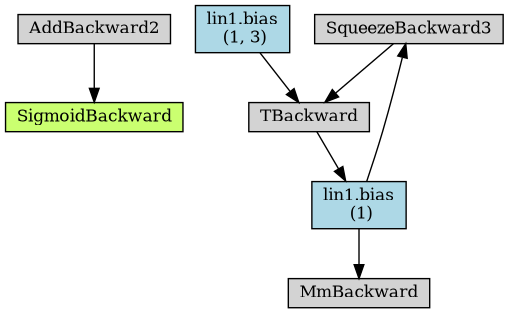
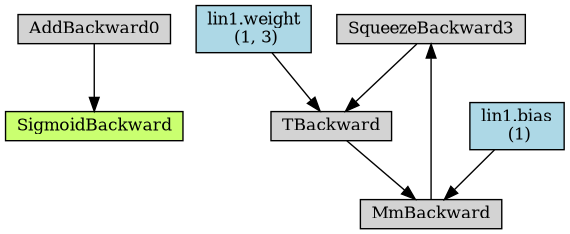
(94, 29) -> (94, 29)
(243, 29) -> (254, 29)
(386, 120) -> (431, 129)
(328, 150) -> (376, 166)
